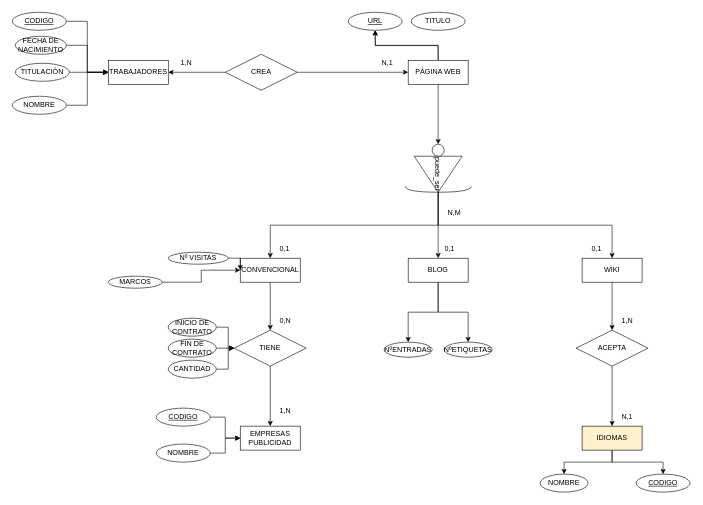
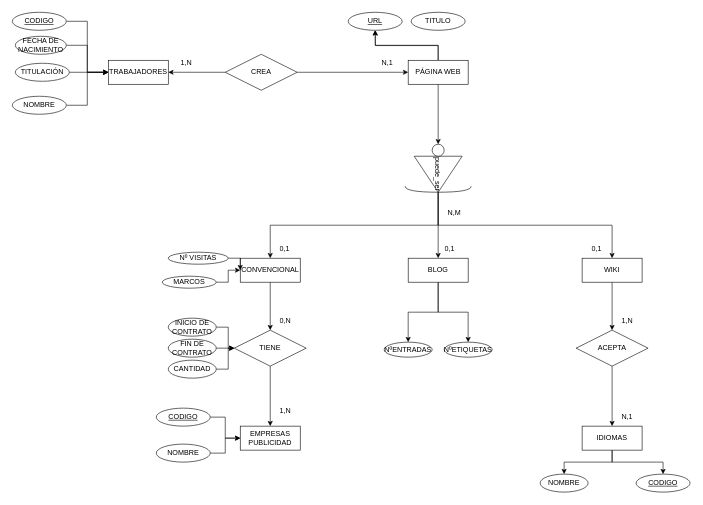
(135, 282) -> (189, 282)
(612, 438) -> (612, 438)
